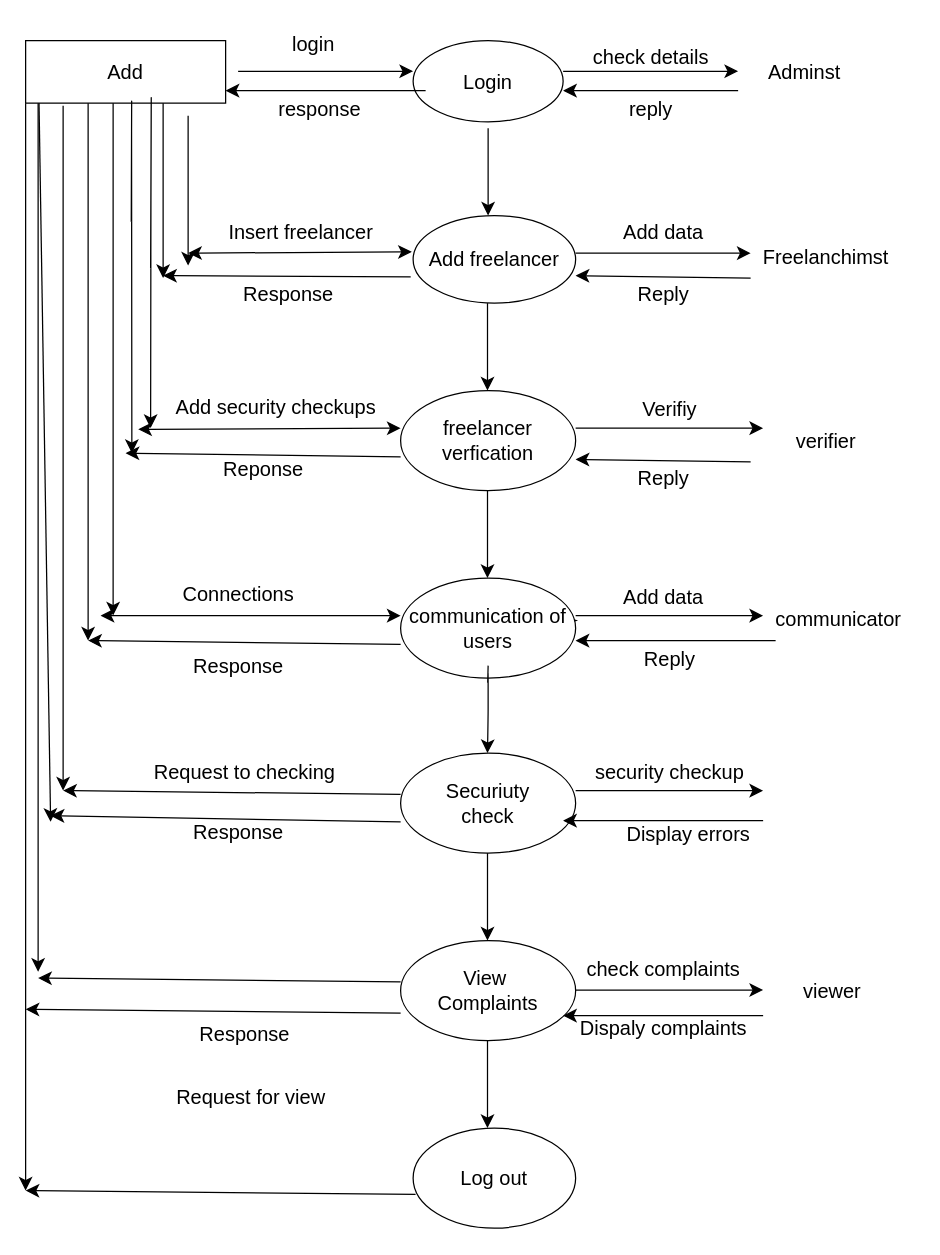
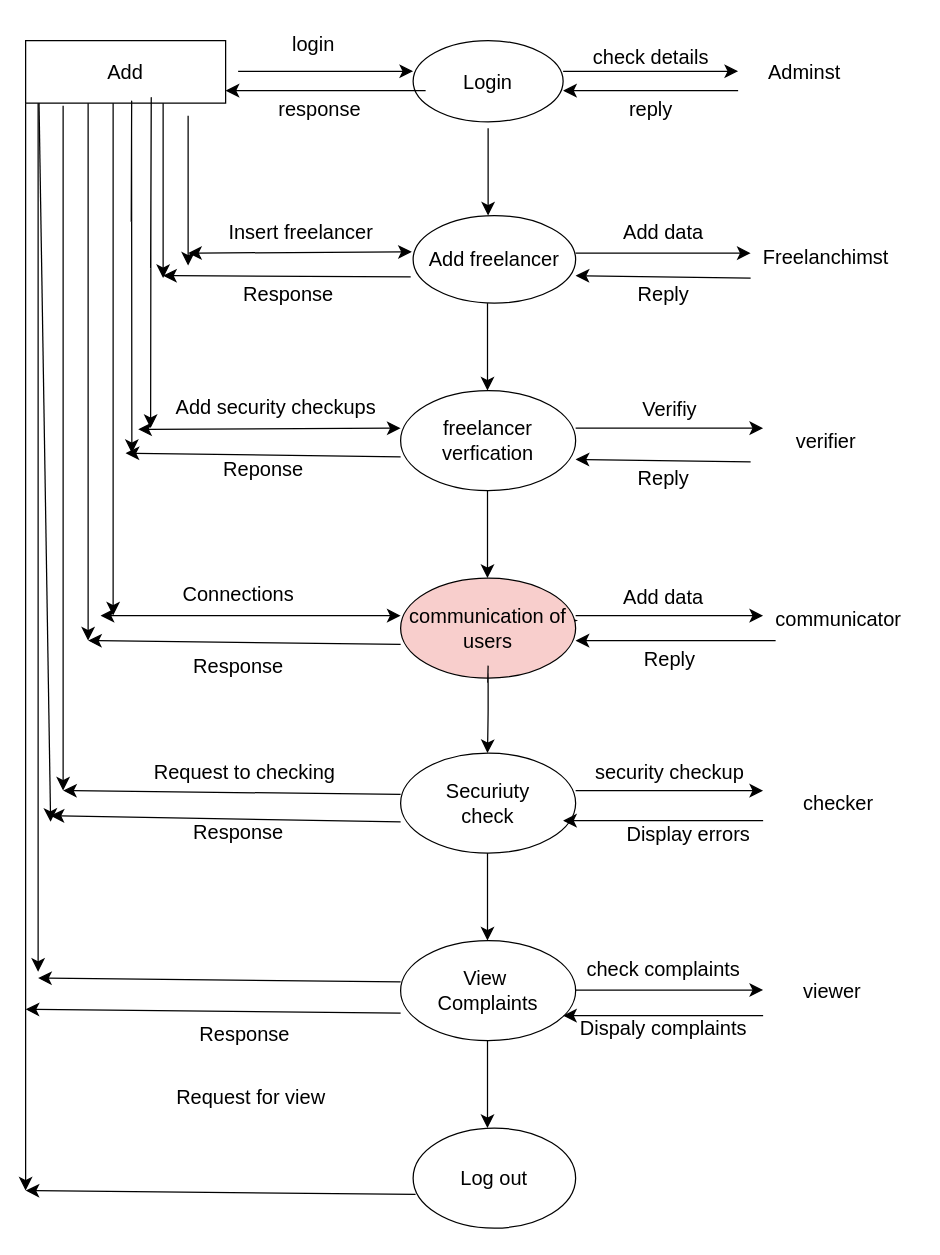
(488, 628) -> (488, 628)
none -> (838, 803)
